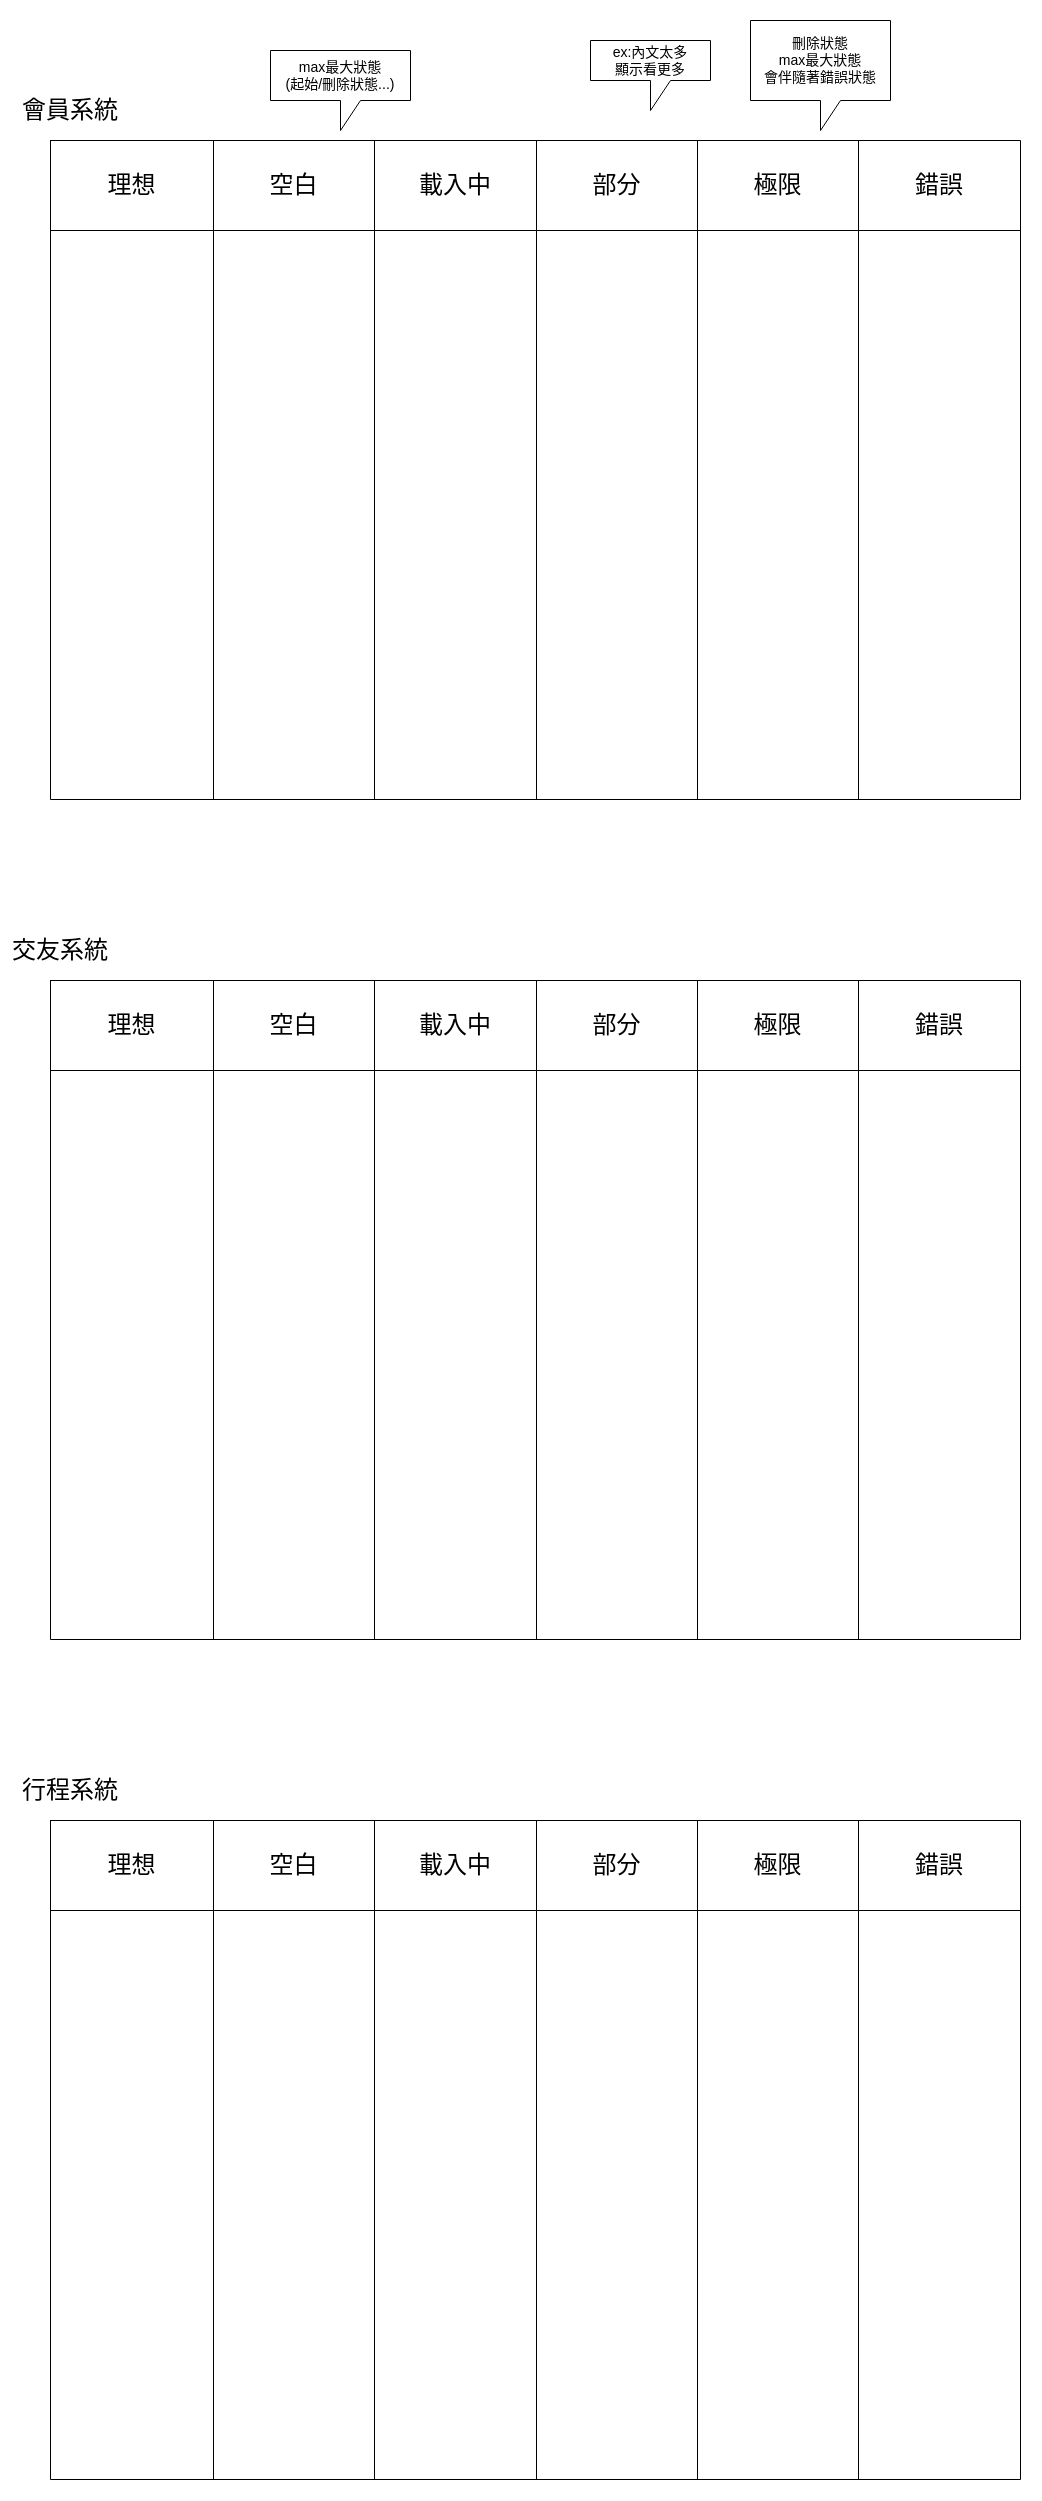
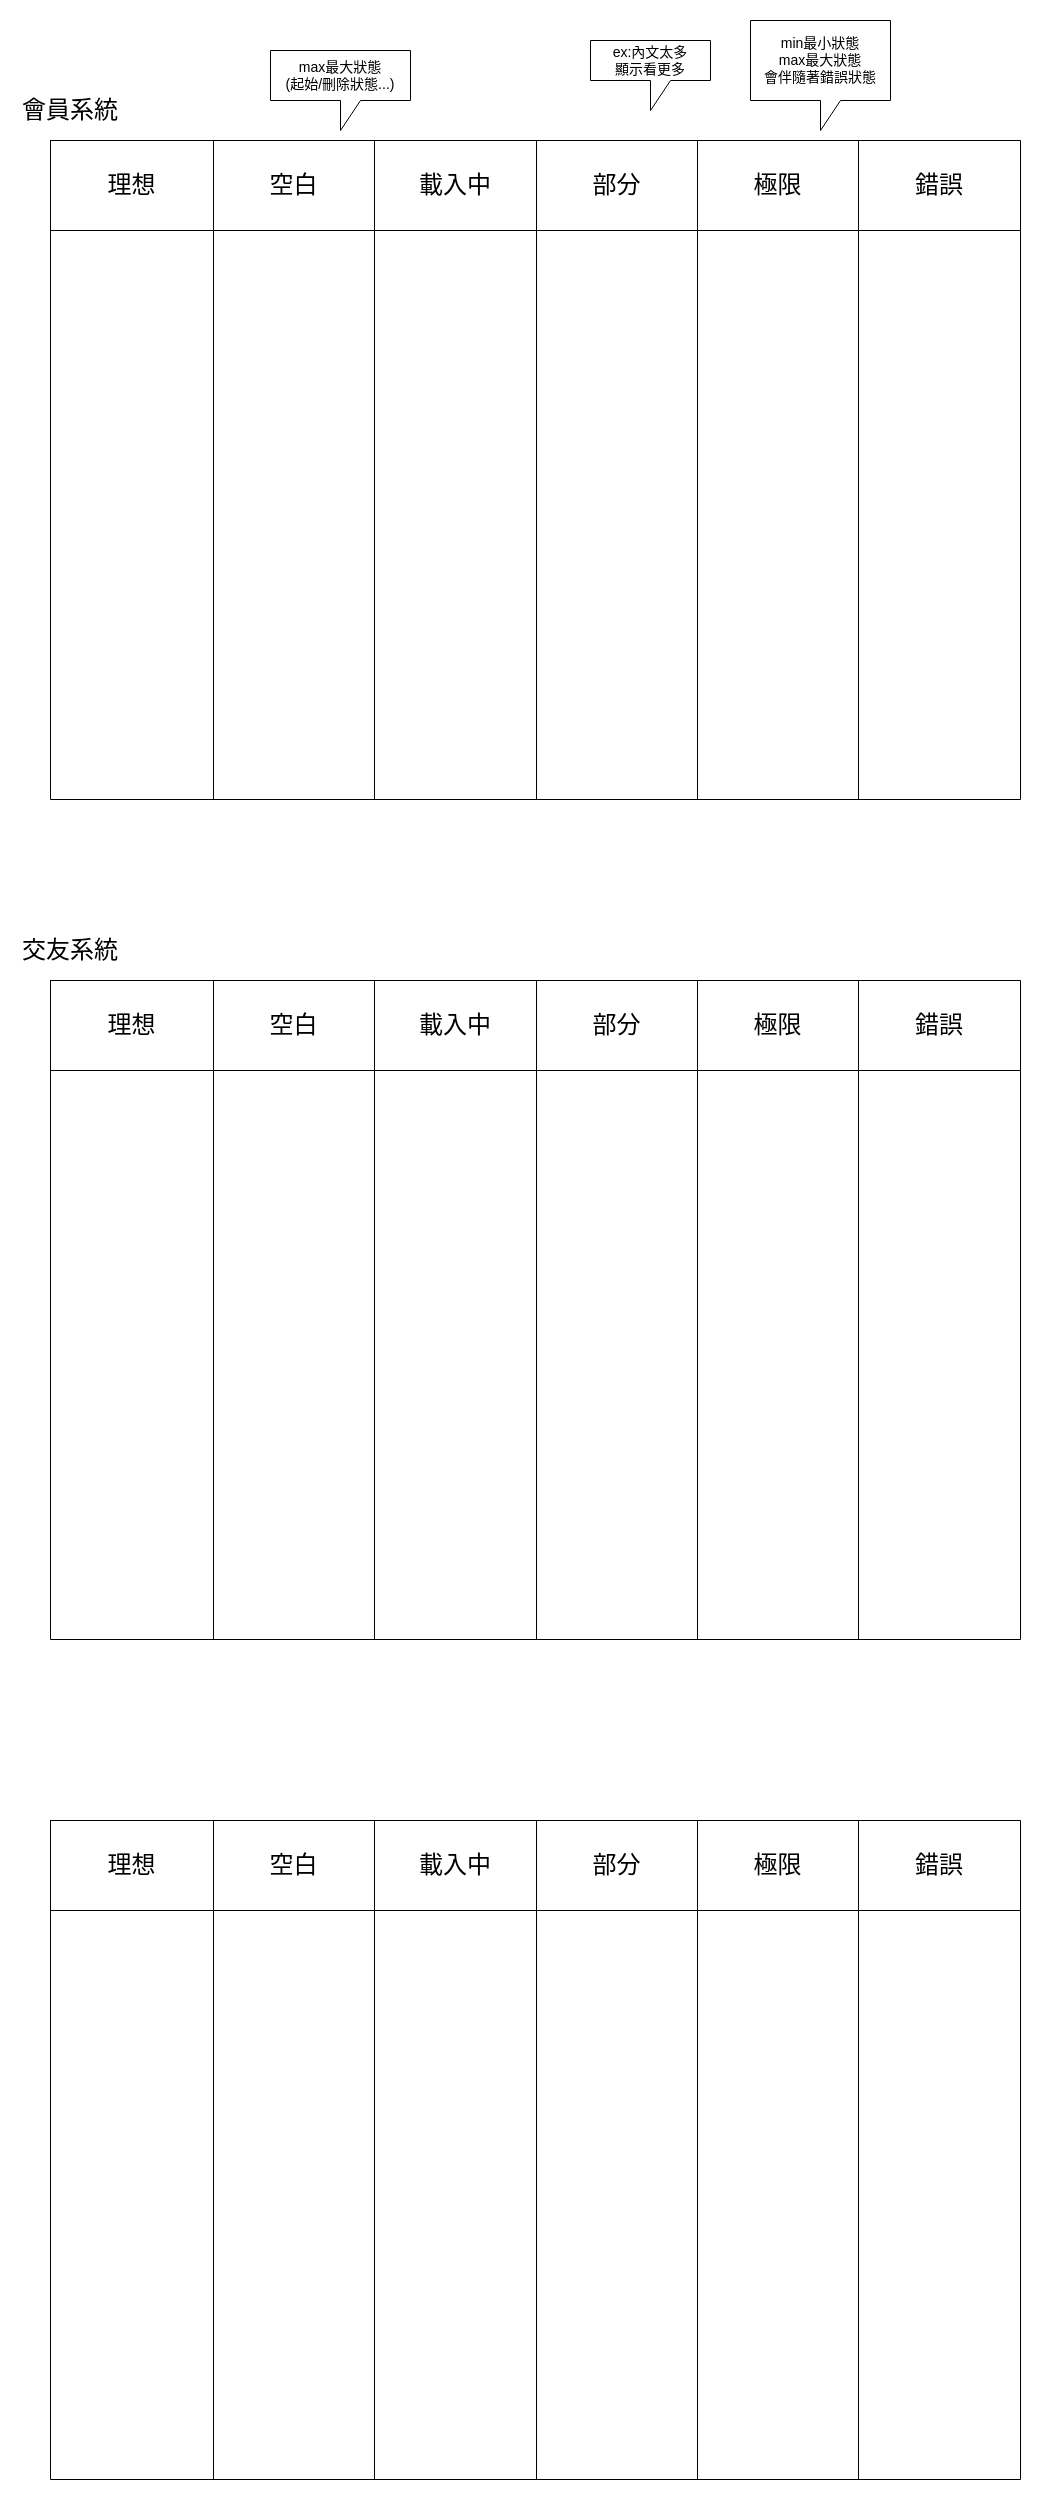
(821, 61) -> (821, 61)
(61, 951) -> (71, 951)
(71, 1791) -> none
